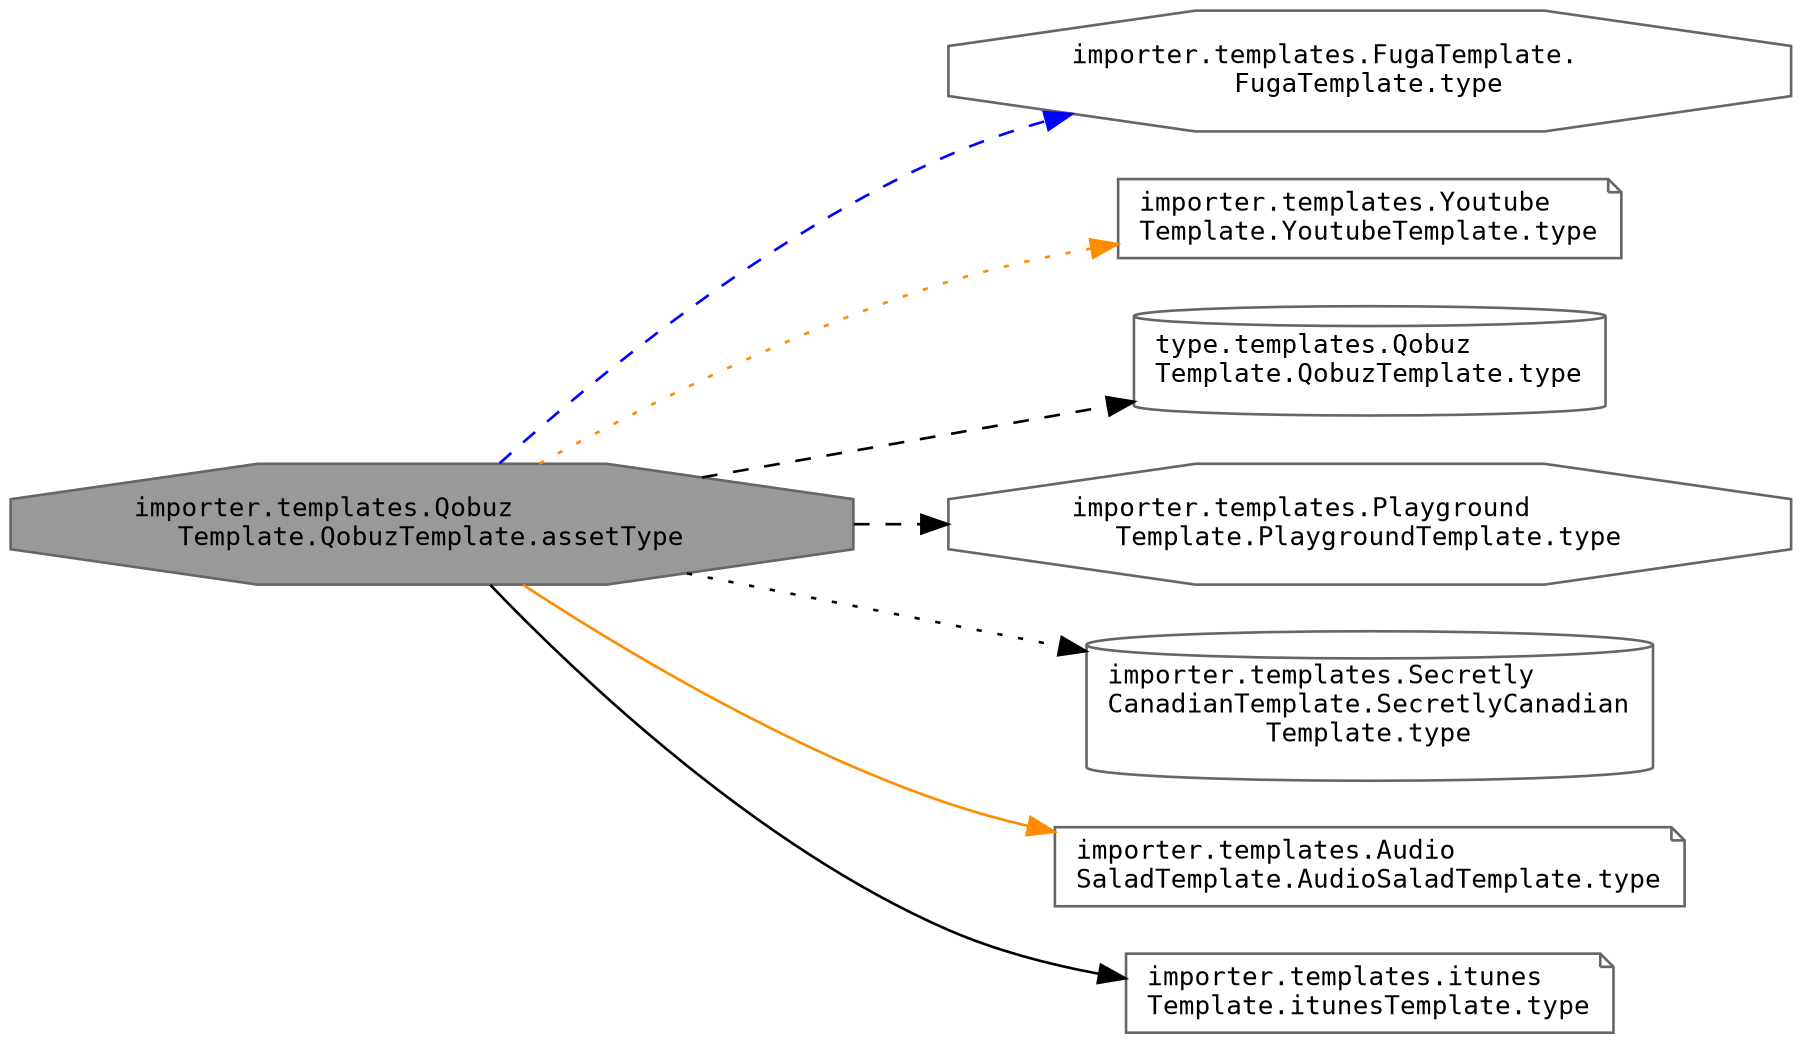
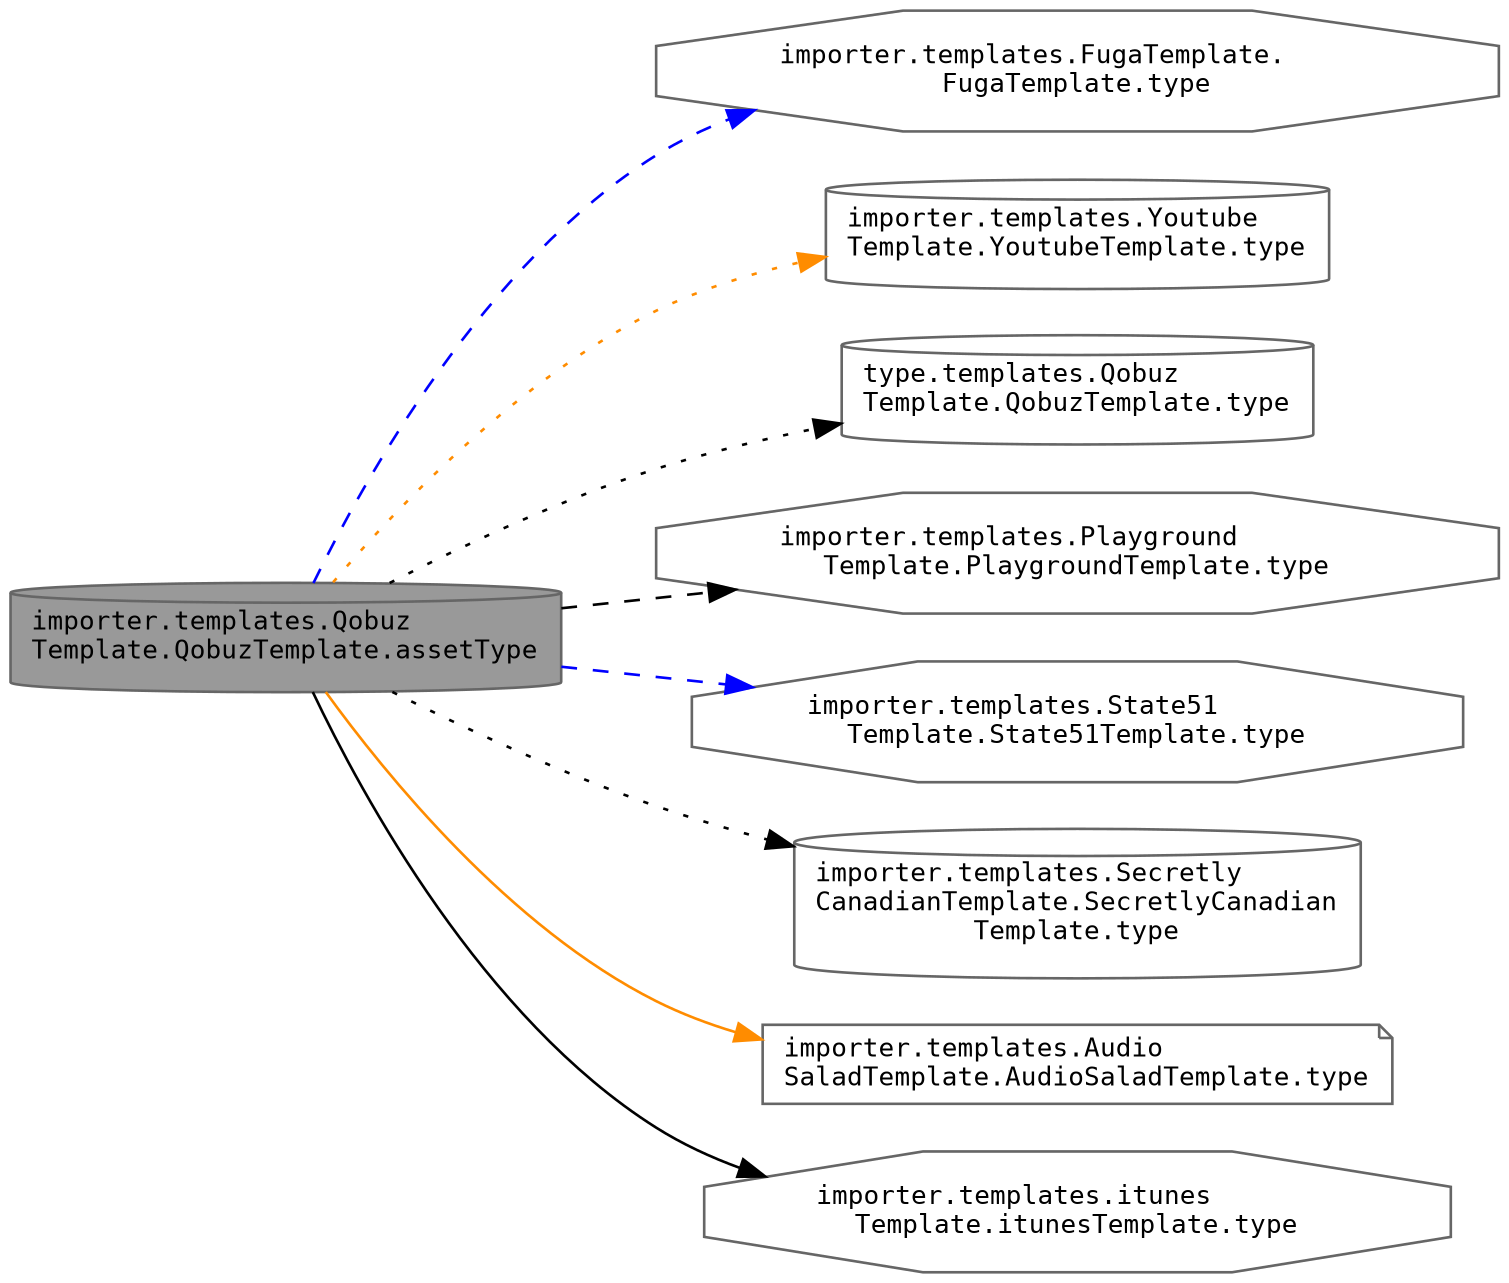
(1370, 219) -> (1077, 234)
(905, 442) -> (597, 490)
(432, 524) -> (286, 637)
none -> (1077, 722)
(1370, 993) -> (1077, 1212)
